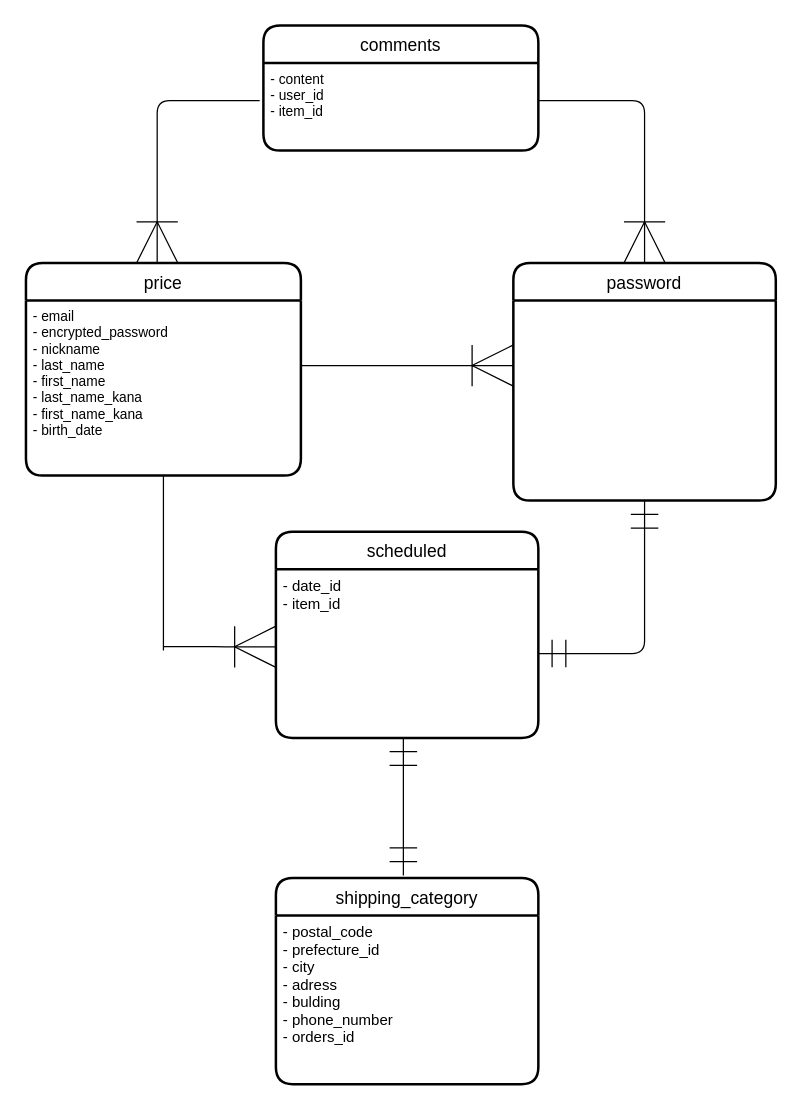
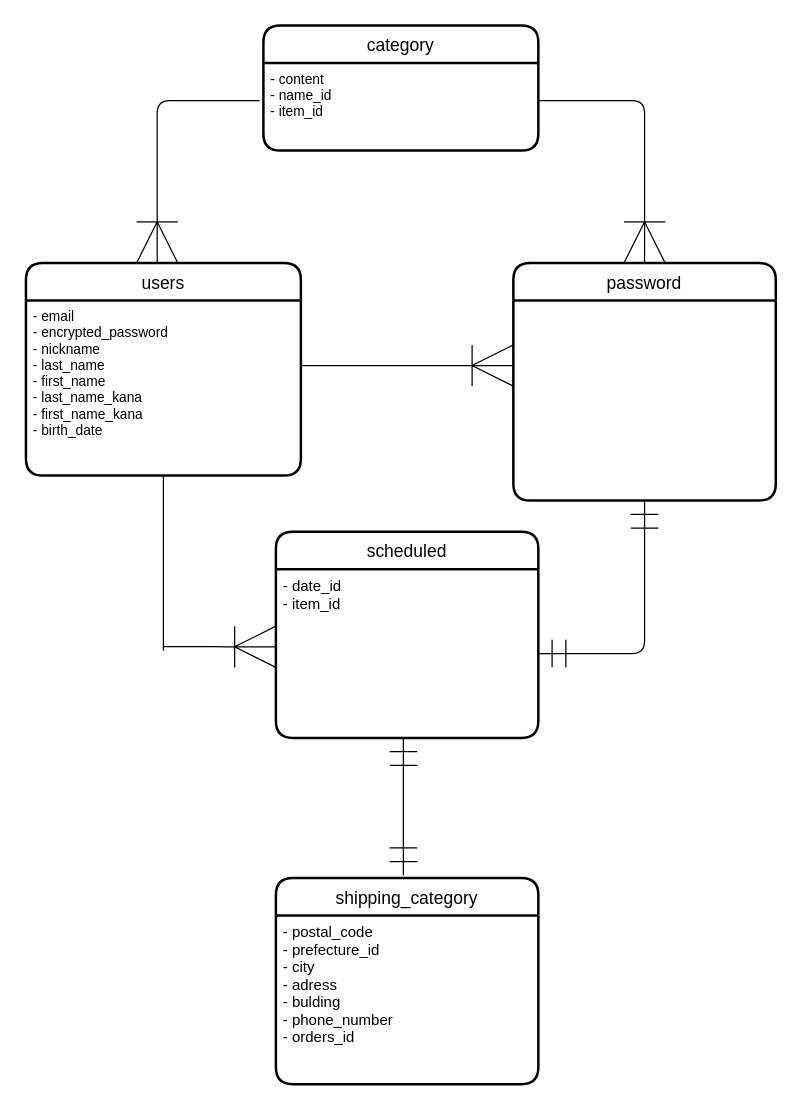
(400, 45) -> (400, 45)
(303, 79) -> (303, 79)
(163, 283) -> (163, 283)
